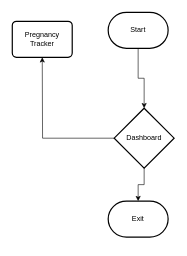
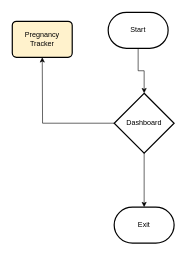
(42, 39) -> (42, 39)
(144, 138) -> (144, 123)
(138, 219) -> (144, 225)
